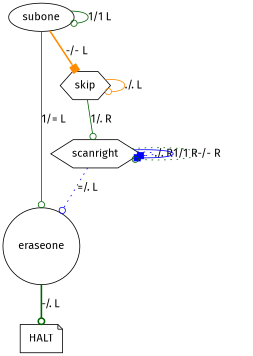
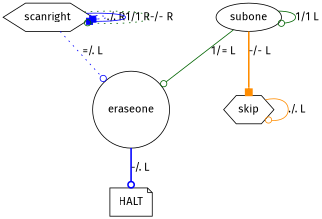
(90, 117) -> none
(41, 301) -> (131, 165)
